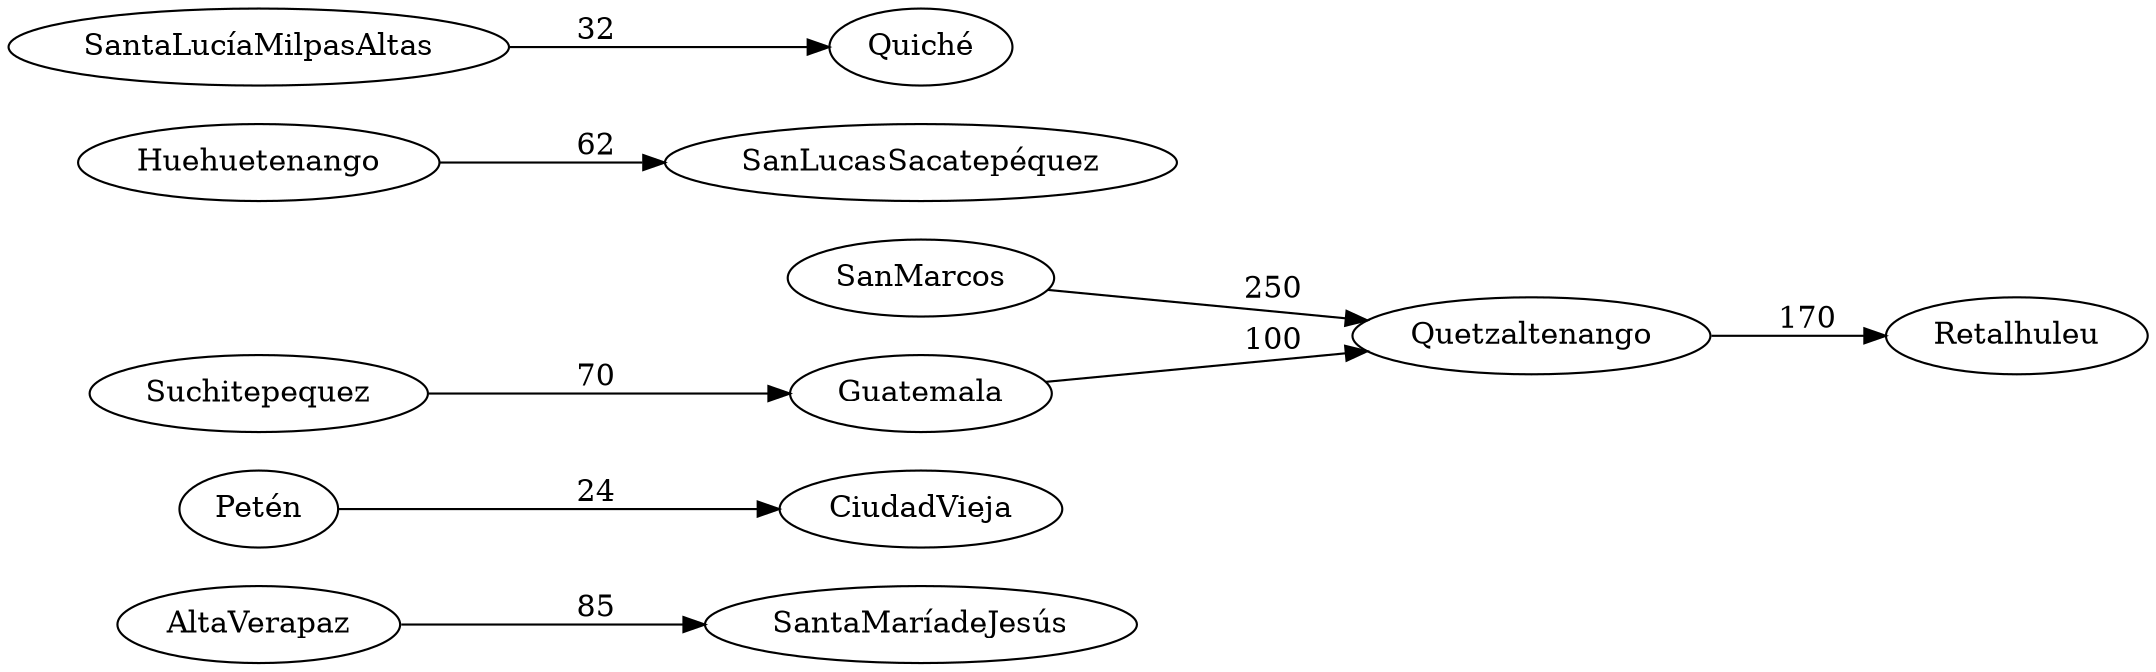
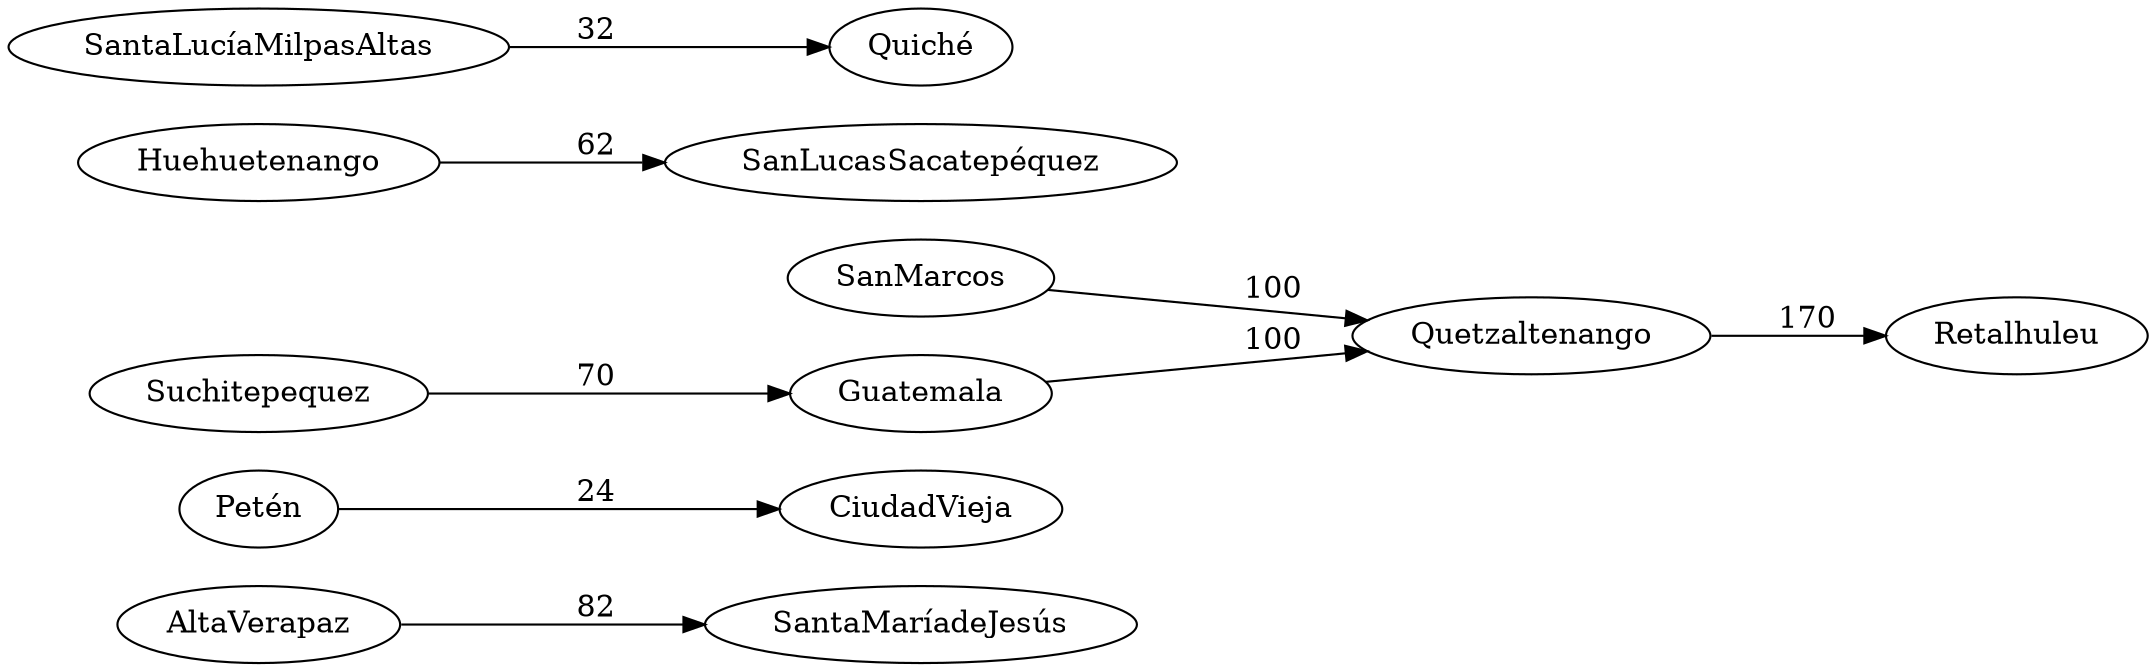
(1264, 290) -> (1264, 290)
(587, 609) -> (587, 609)
